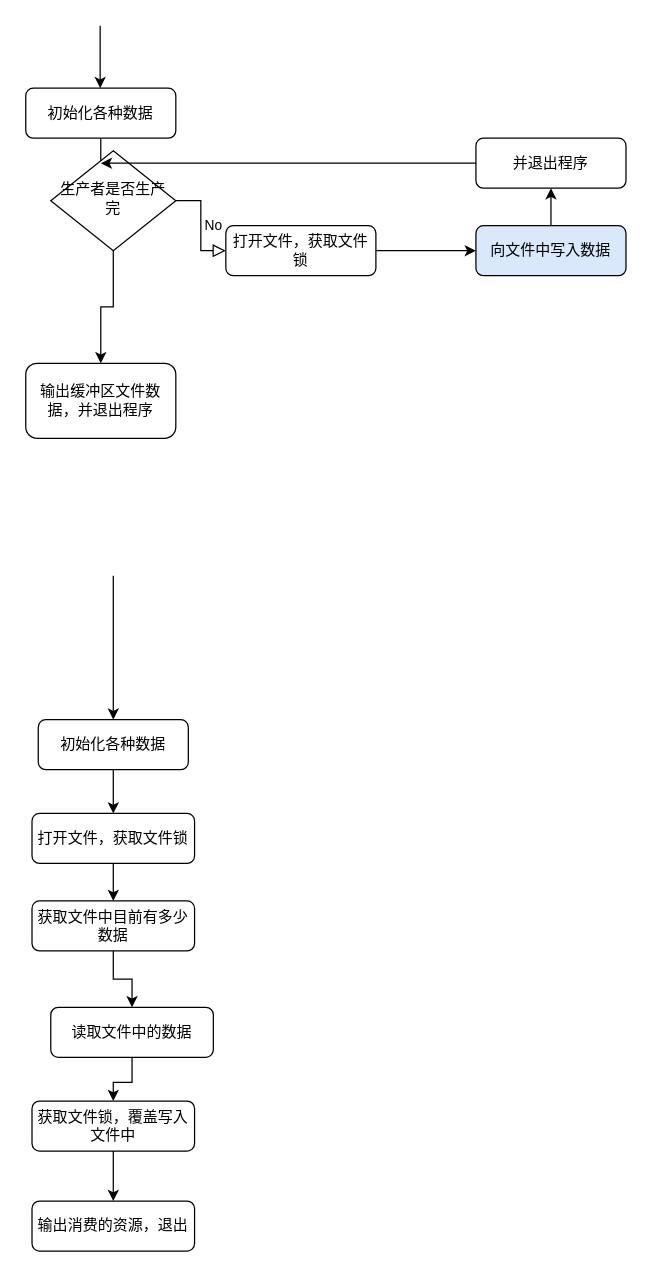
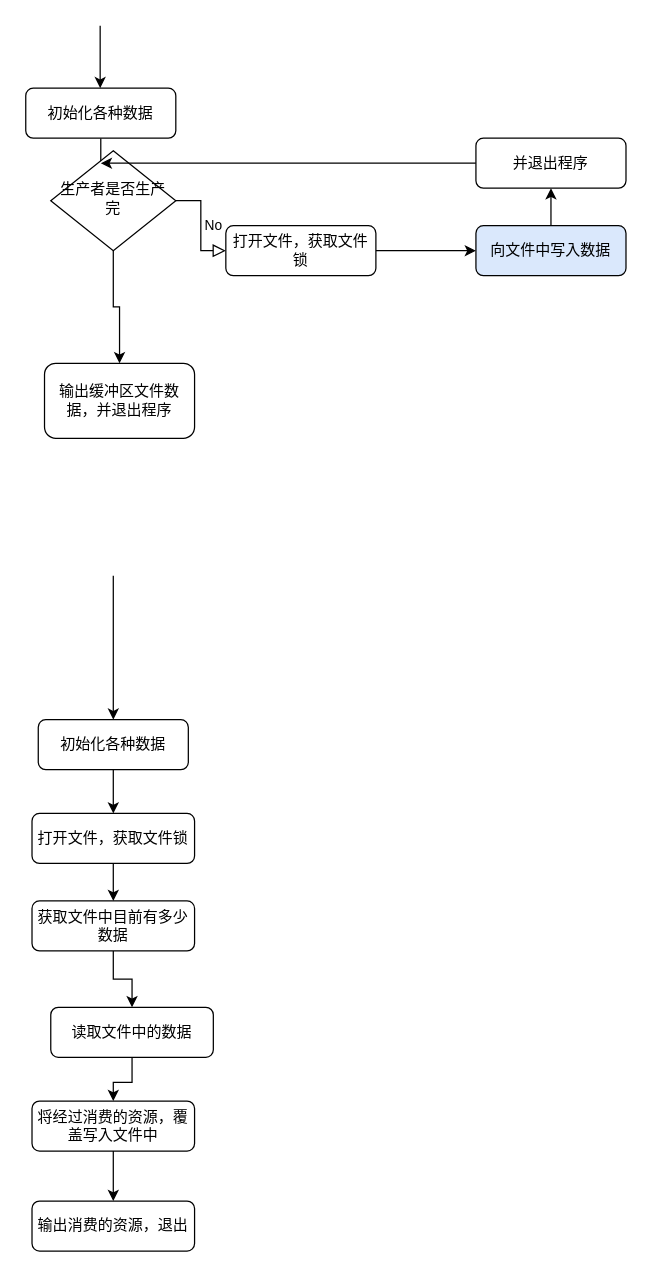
(101, 401) -> (119, 401)
(113, 1126) -> (113, 1126)
